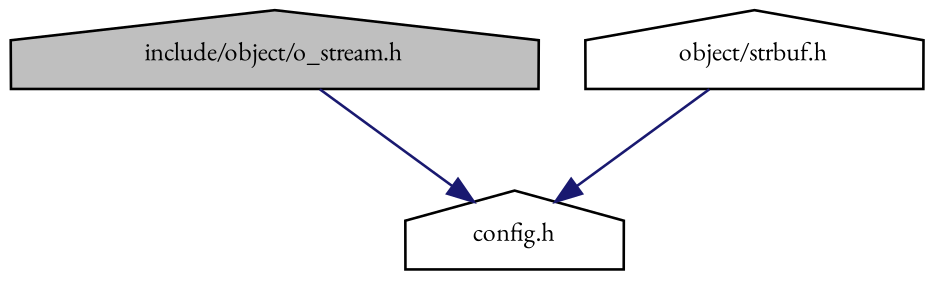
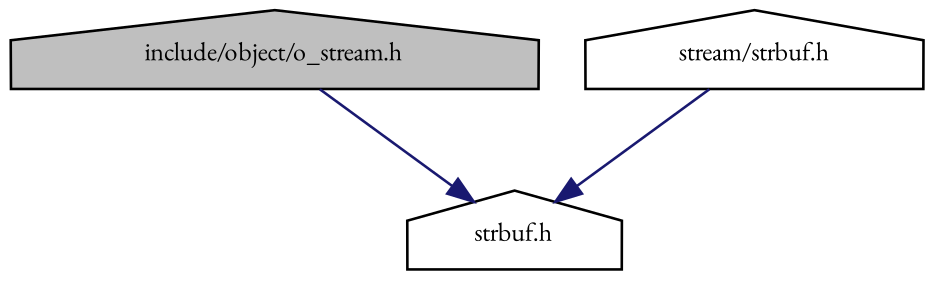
(754, 54) -> (754, 54)
(515, 234) -> (515, 234)
